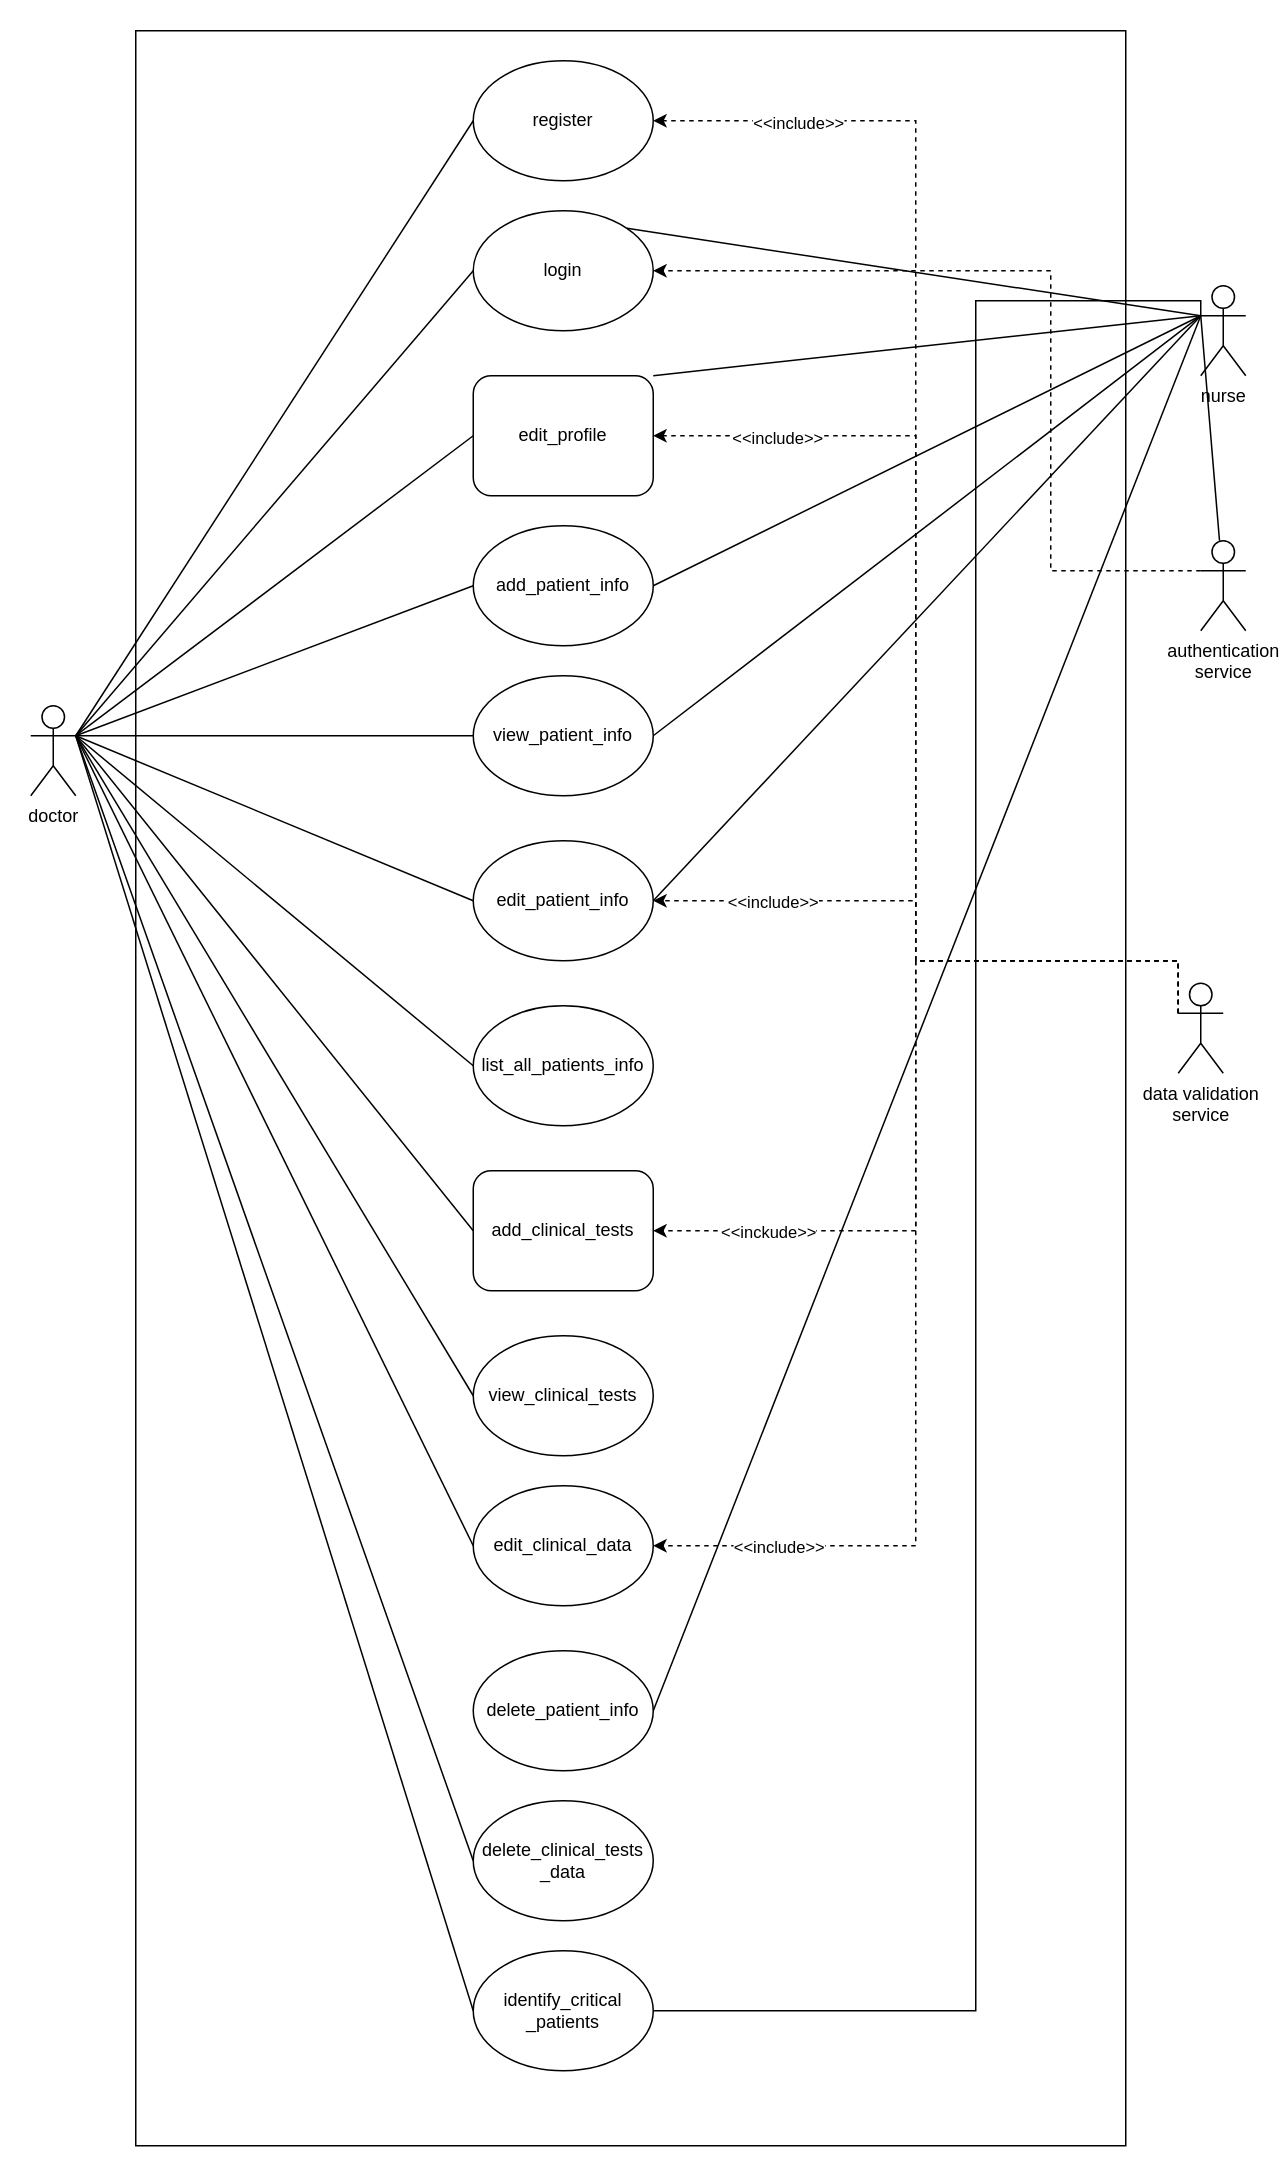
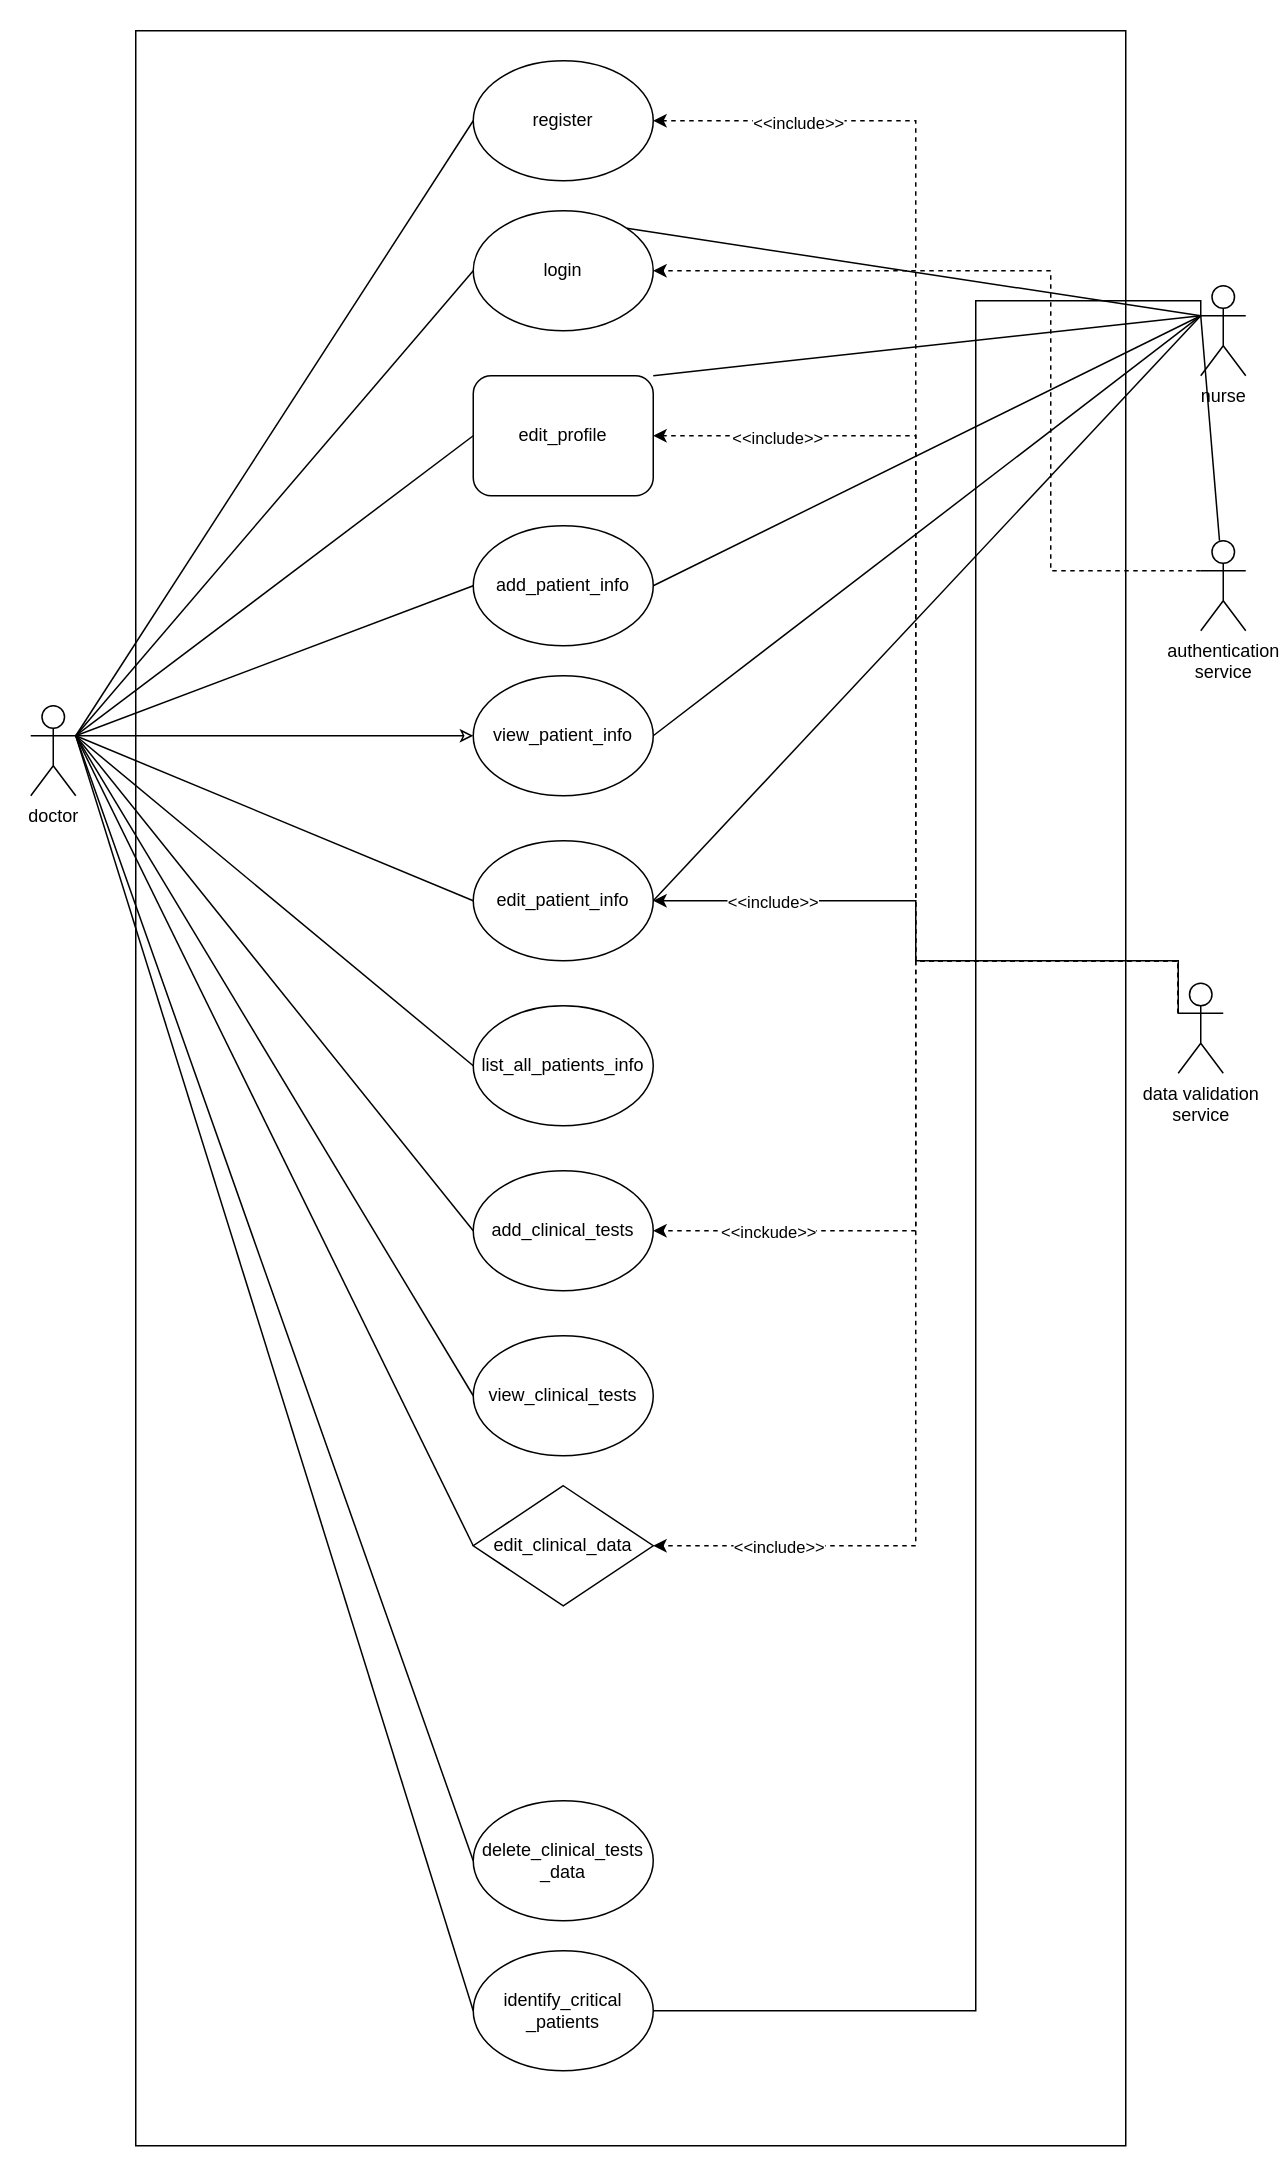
(466, 736) -> (462, 736)
(867, 901) -> (867, 901)
(563, 1231) -> (563, 1231)
(783, 1379) -> none
(563, 1546) -> (563, 1546)
(563, 1711) -> none
